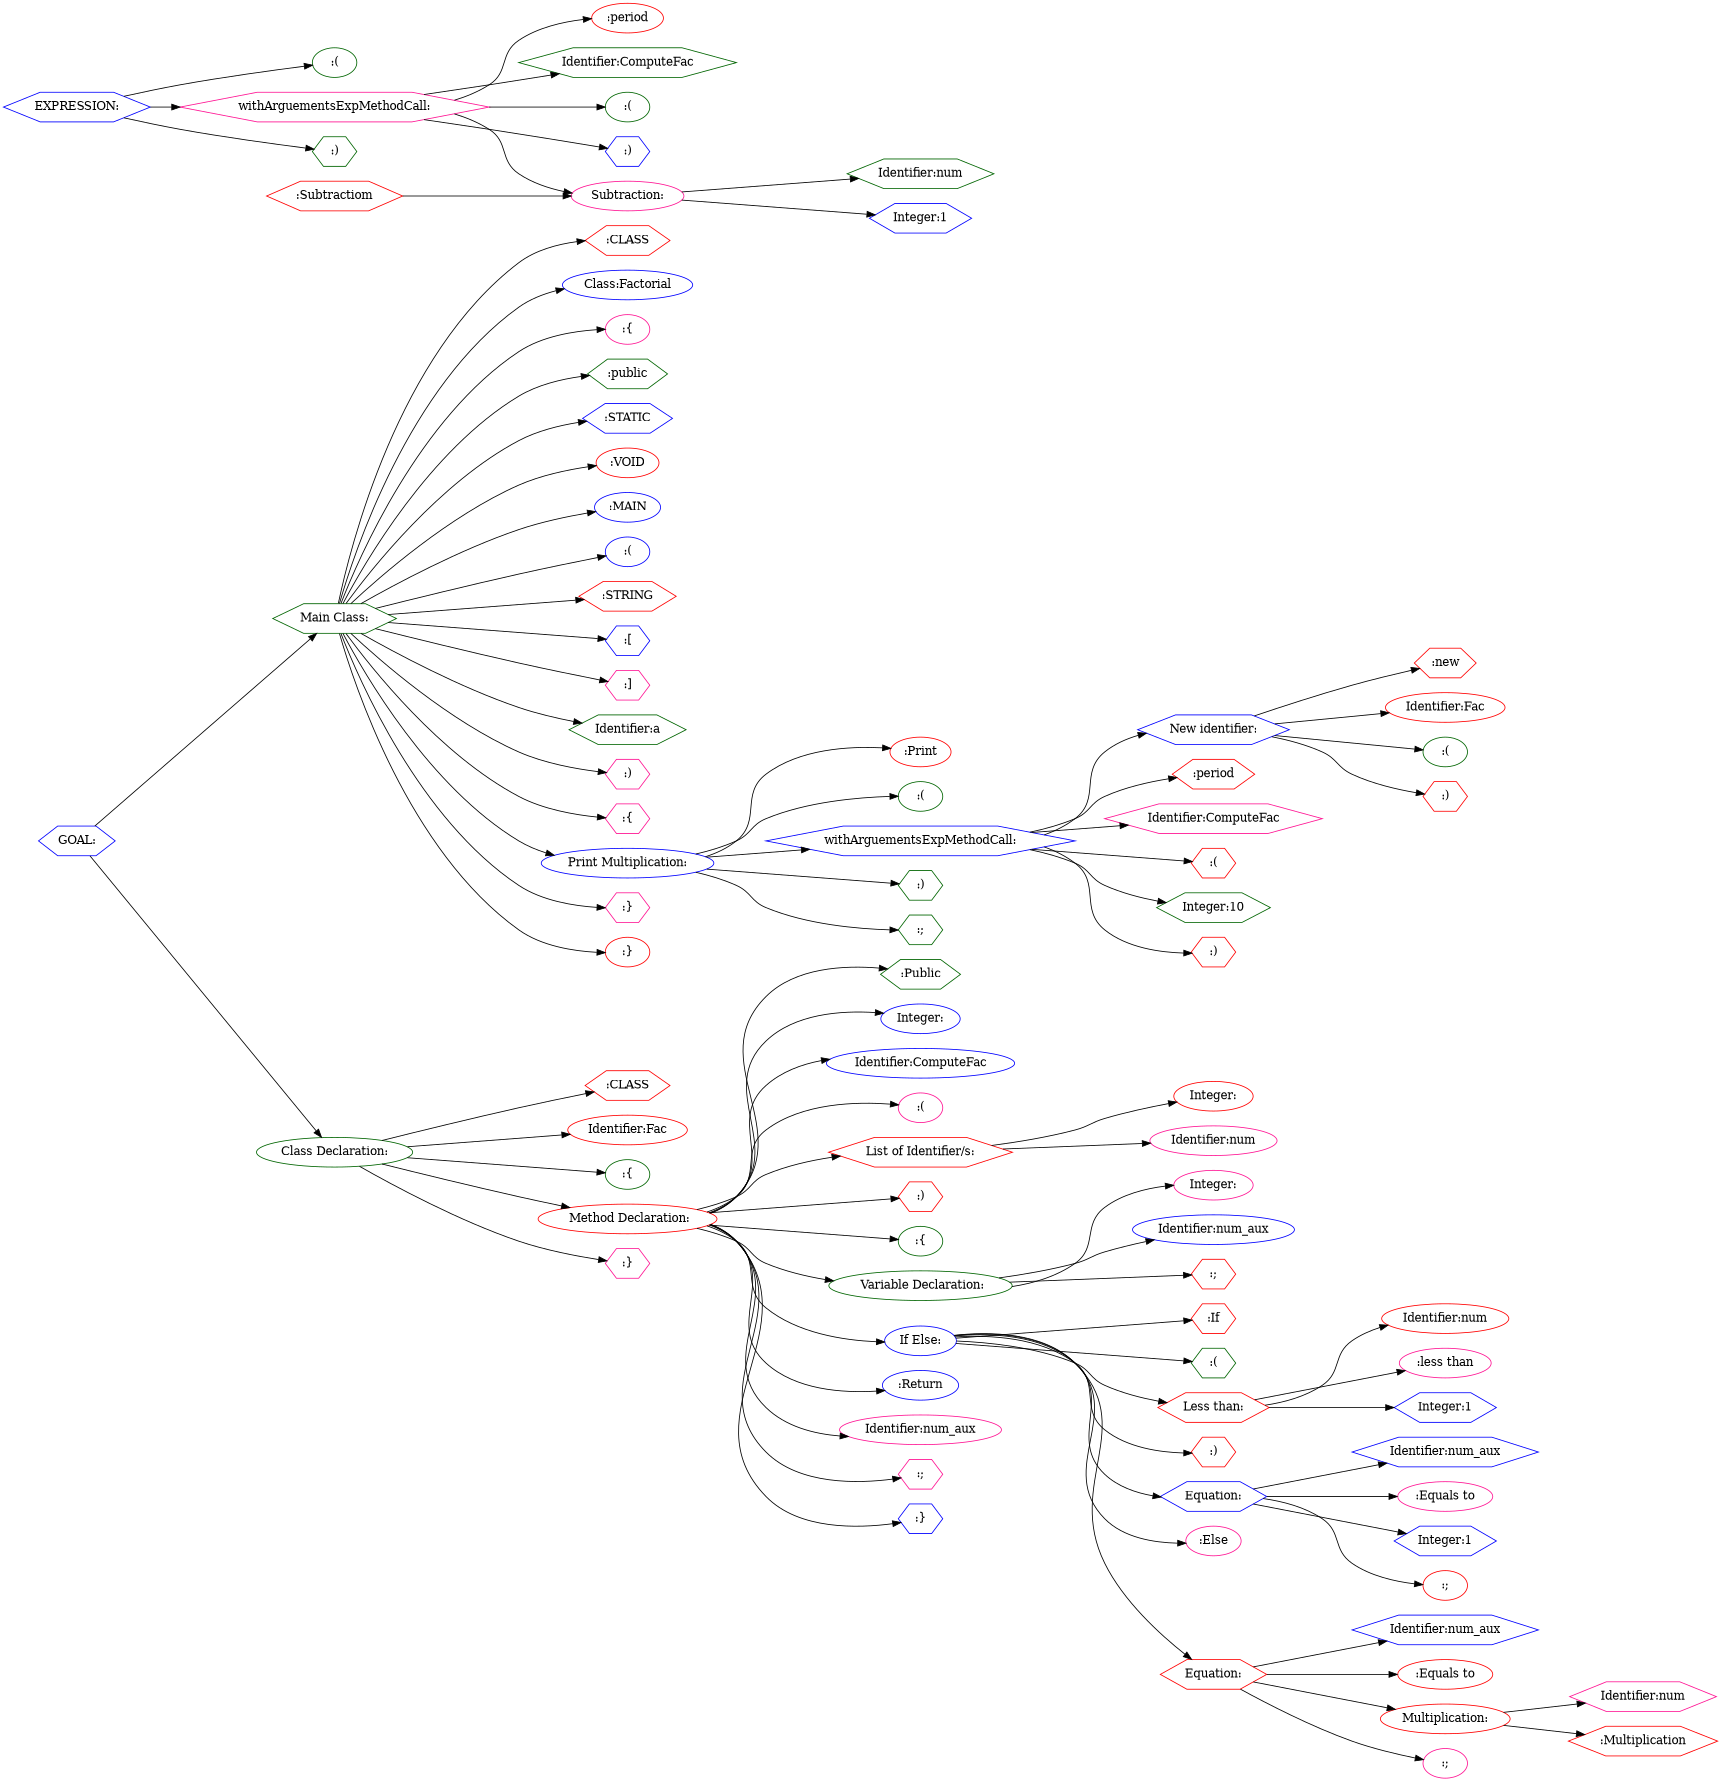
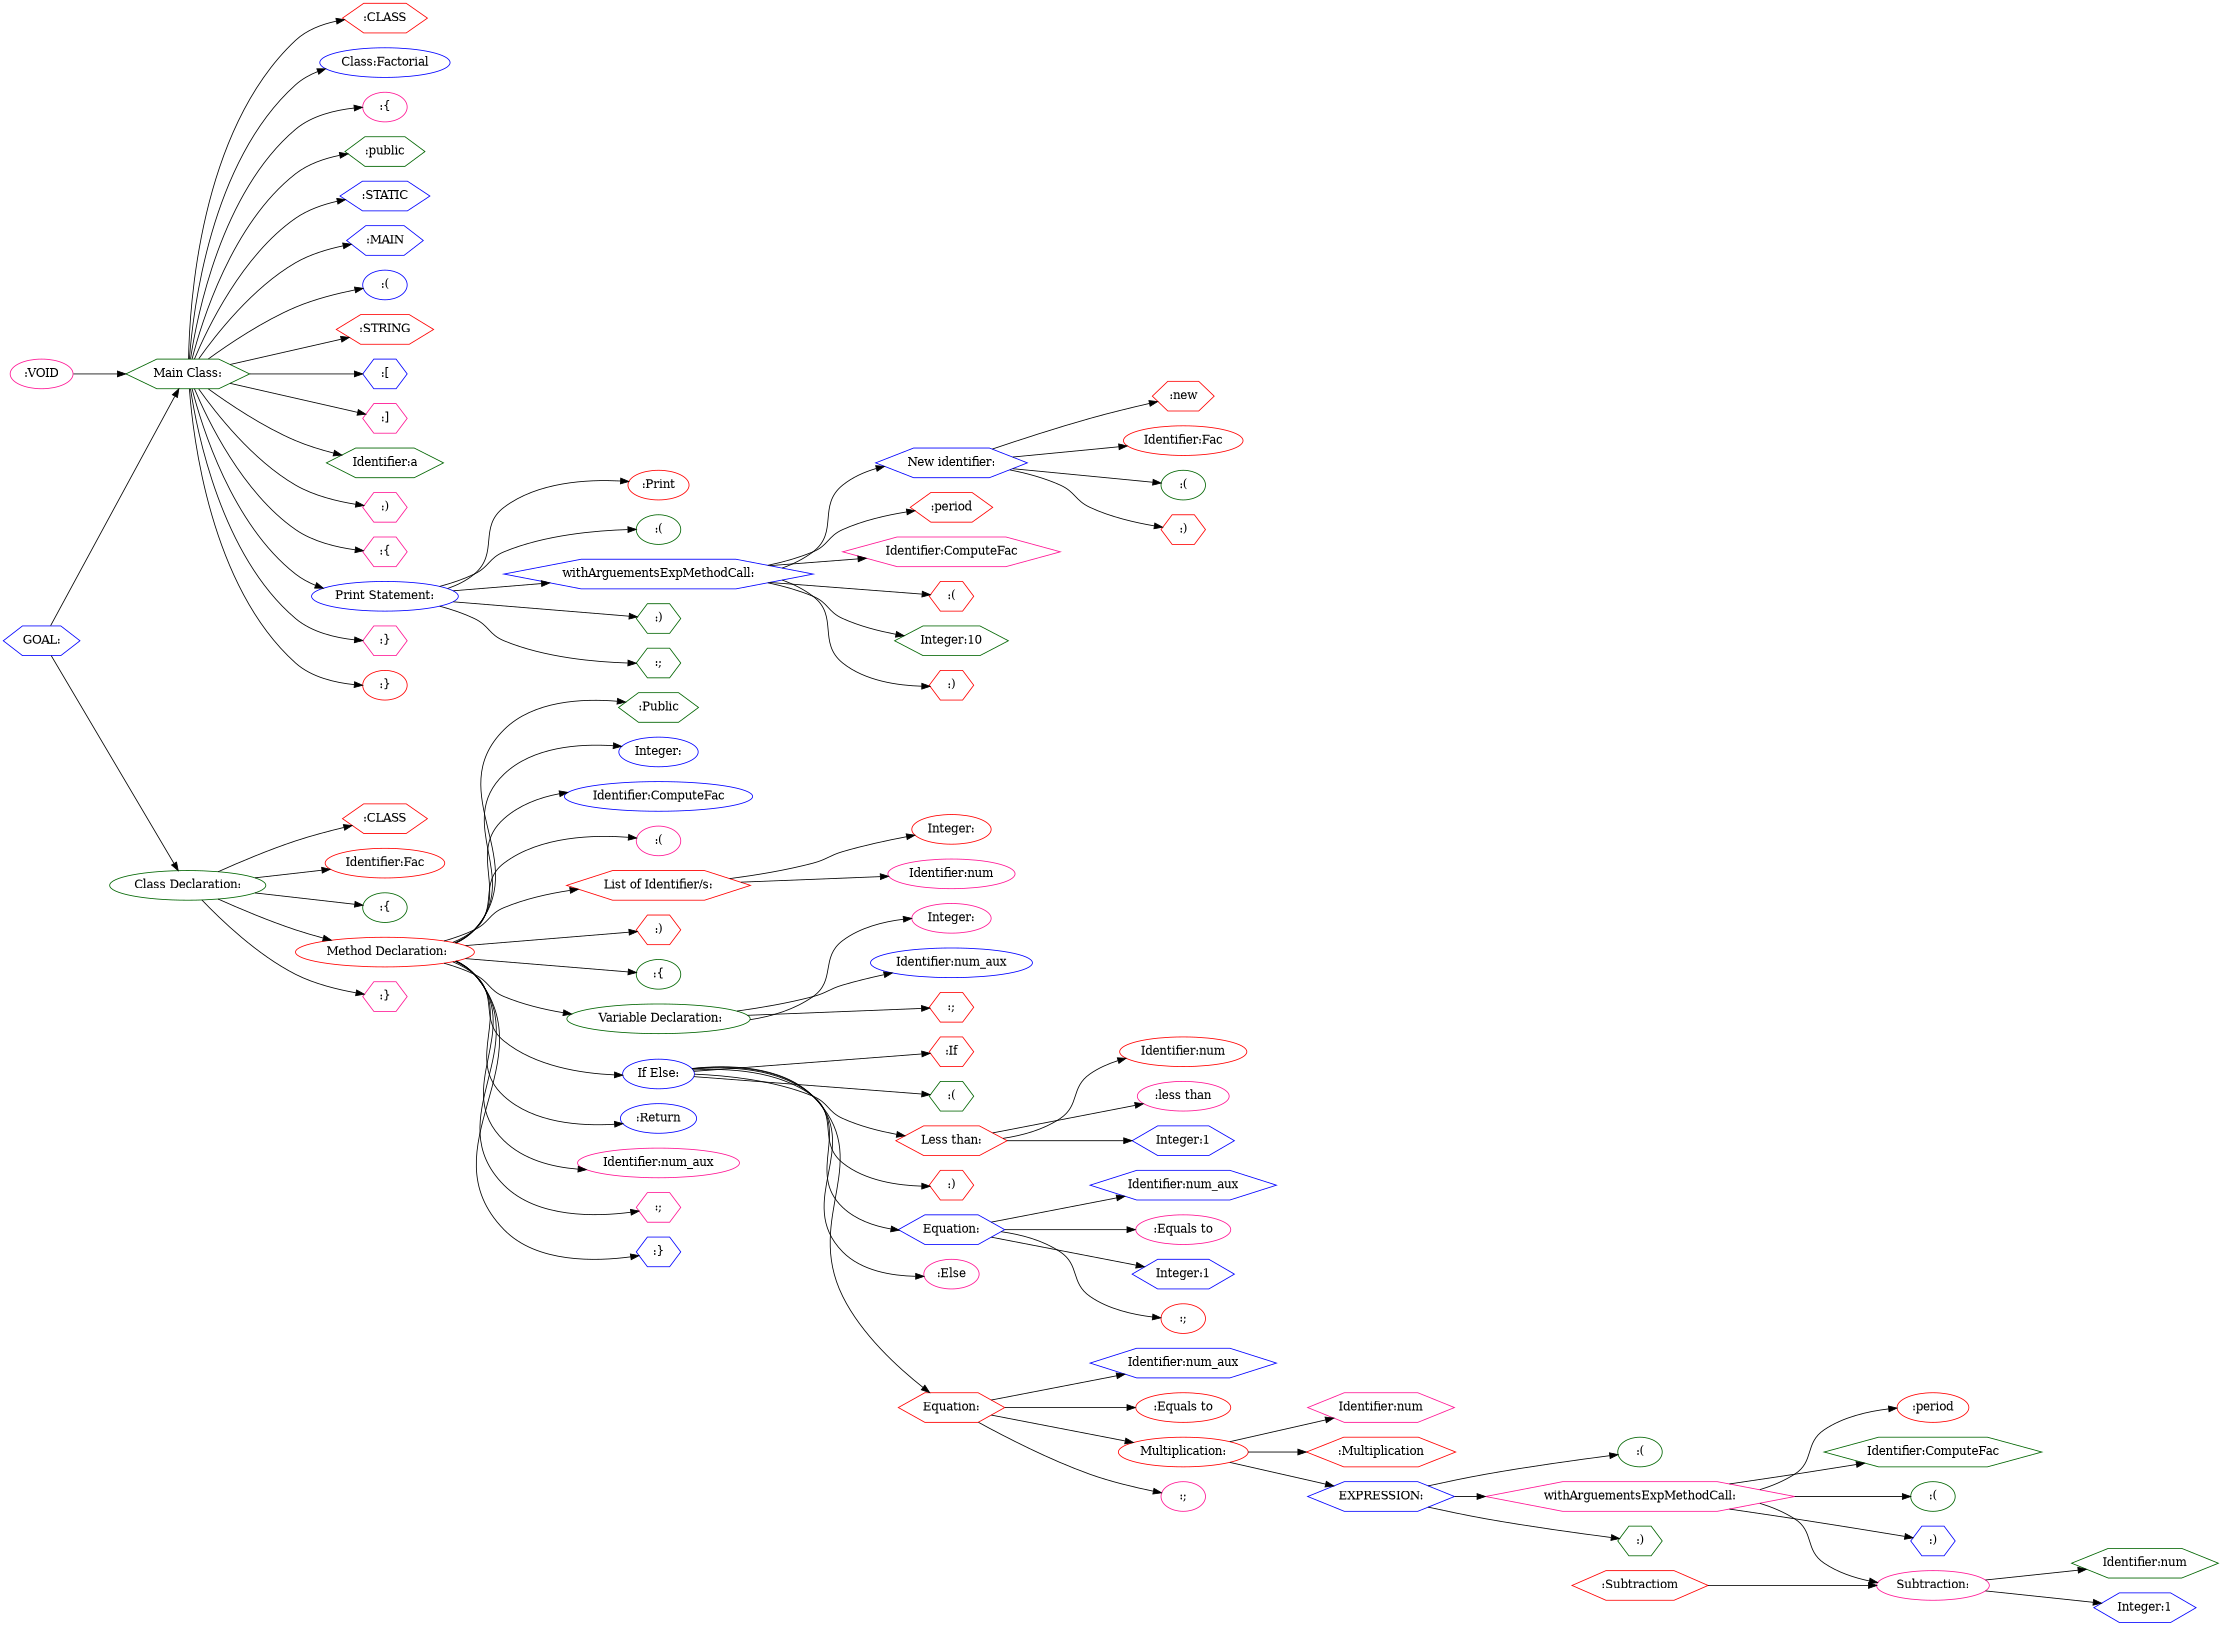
(628, 463) -> (42, 374)
(628, 507) -> (385, 240)
(460, 518) -> (95, 374)
(628, 863) -> (385, 596)
none -> (1278, 1473)
